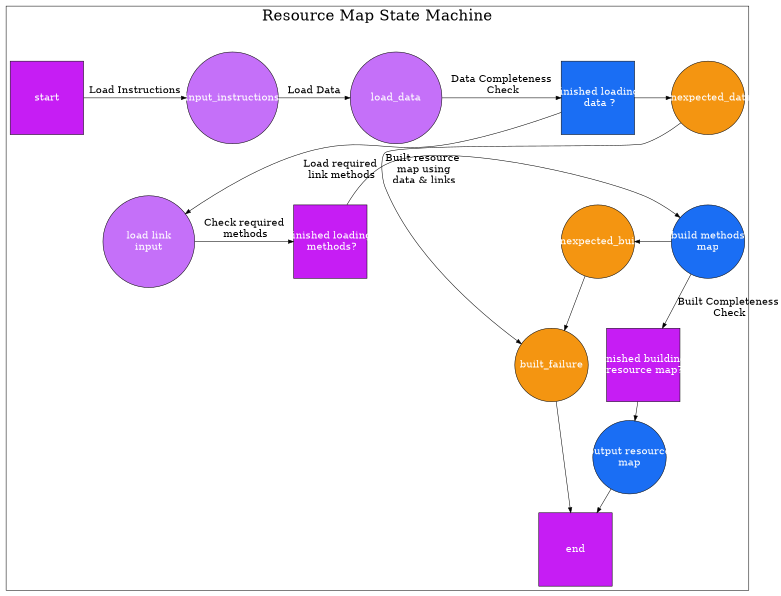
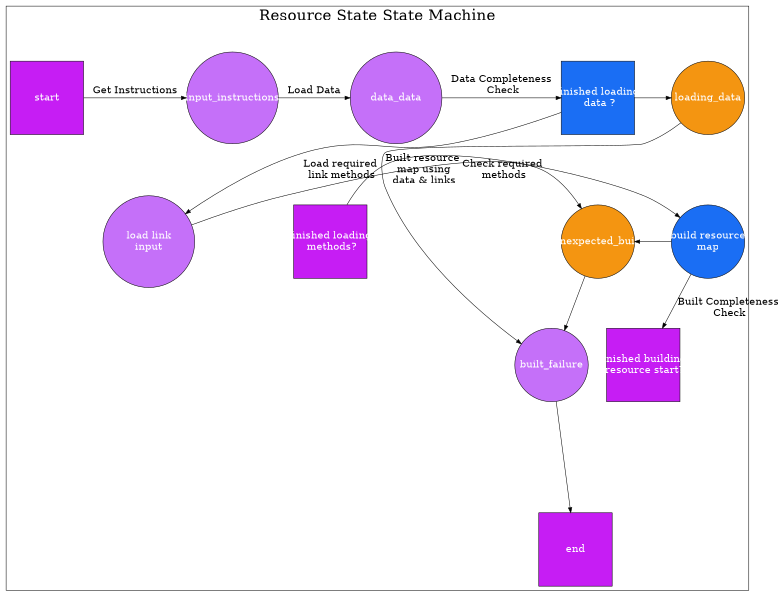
(377, 17) -> (377, 17)
(135, 91) -> (135, 91)
(396, 98) -> (396, 98)
(708, 98) -> (708, 98)
(242, 242) -> (390, 173)
(708, 242) -> (708, 242)
(552, 365) -> (552, 365)
(643, 365) -> (643, 365)
(630, 457) -> none
